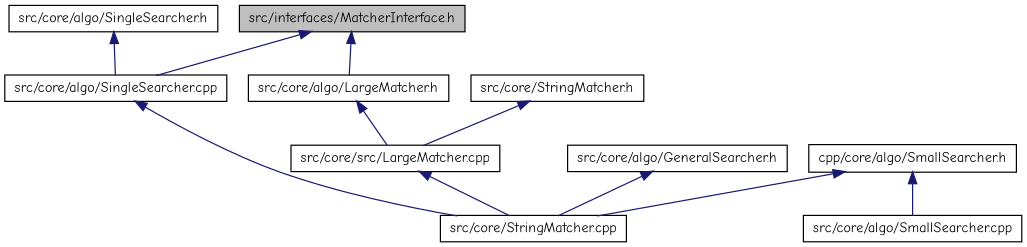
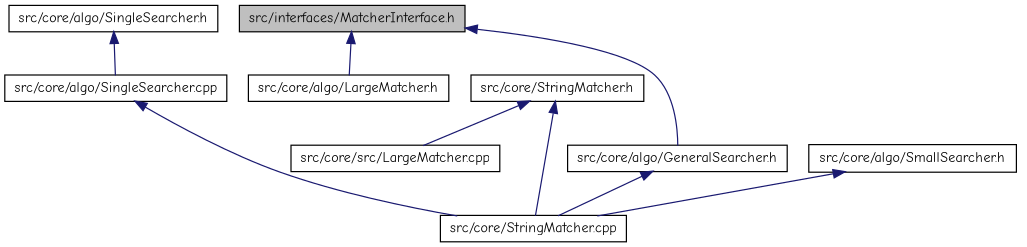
(228, 55) -> (606, 52)
(375, 128) -> none
(913, 158) -> (913, 158)
(470, 196) -> (544, 164)
(913, 229) -> none
